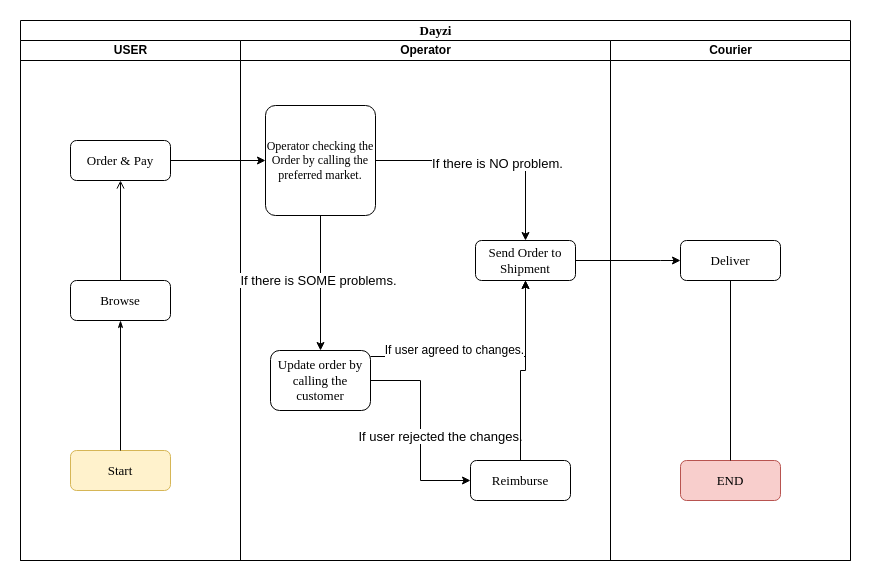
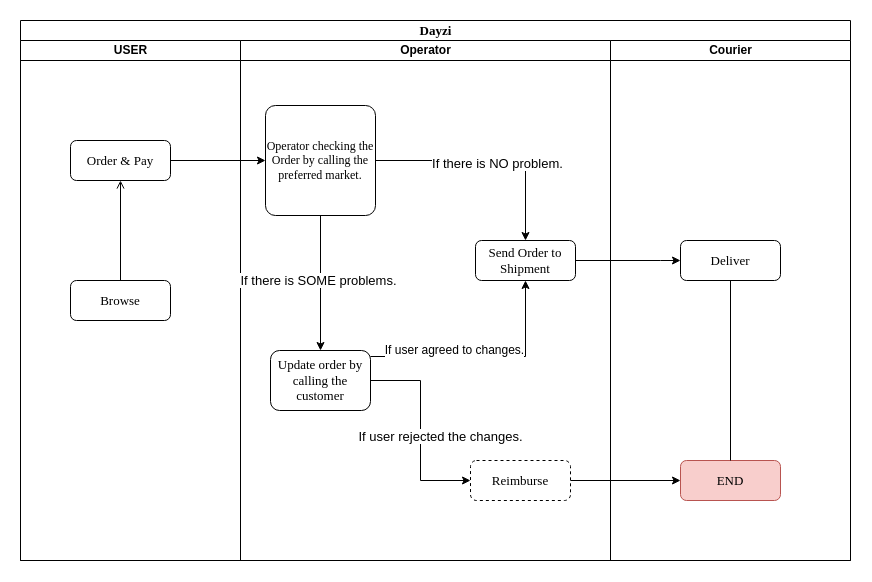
(121, 388) -> none
(521, 407) -> (622, 481)
(121, 471) -> none
(521, 481) -> (521, 481)
